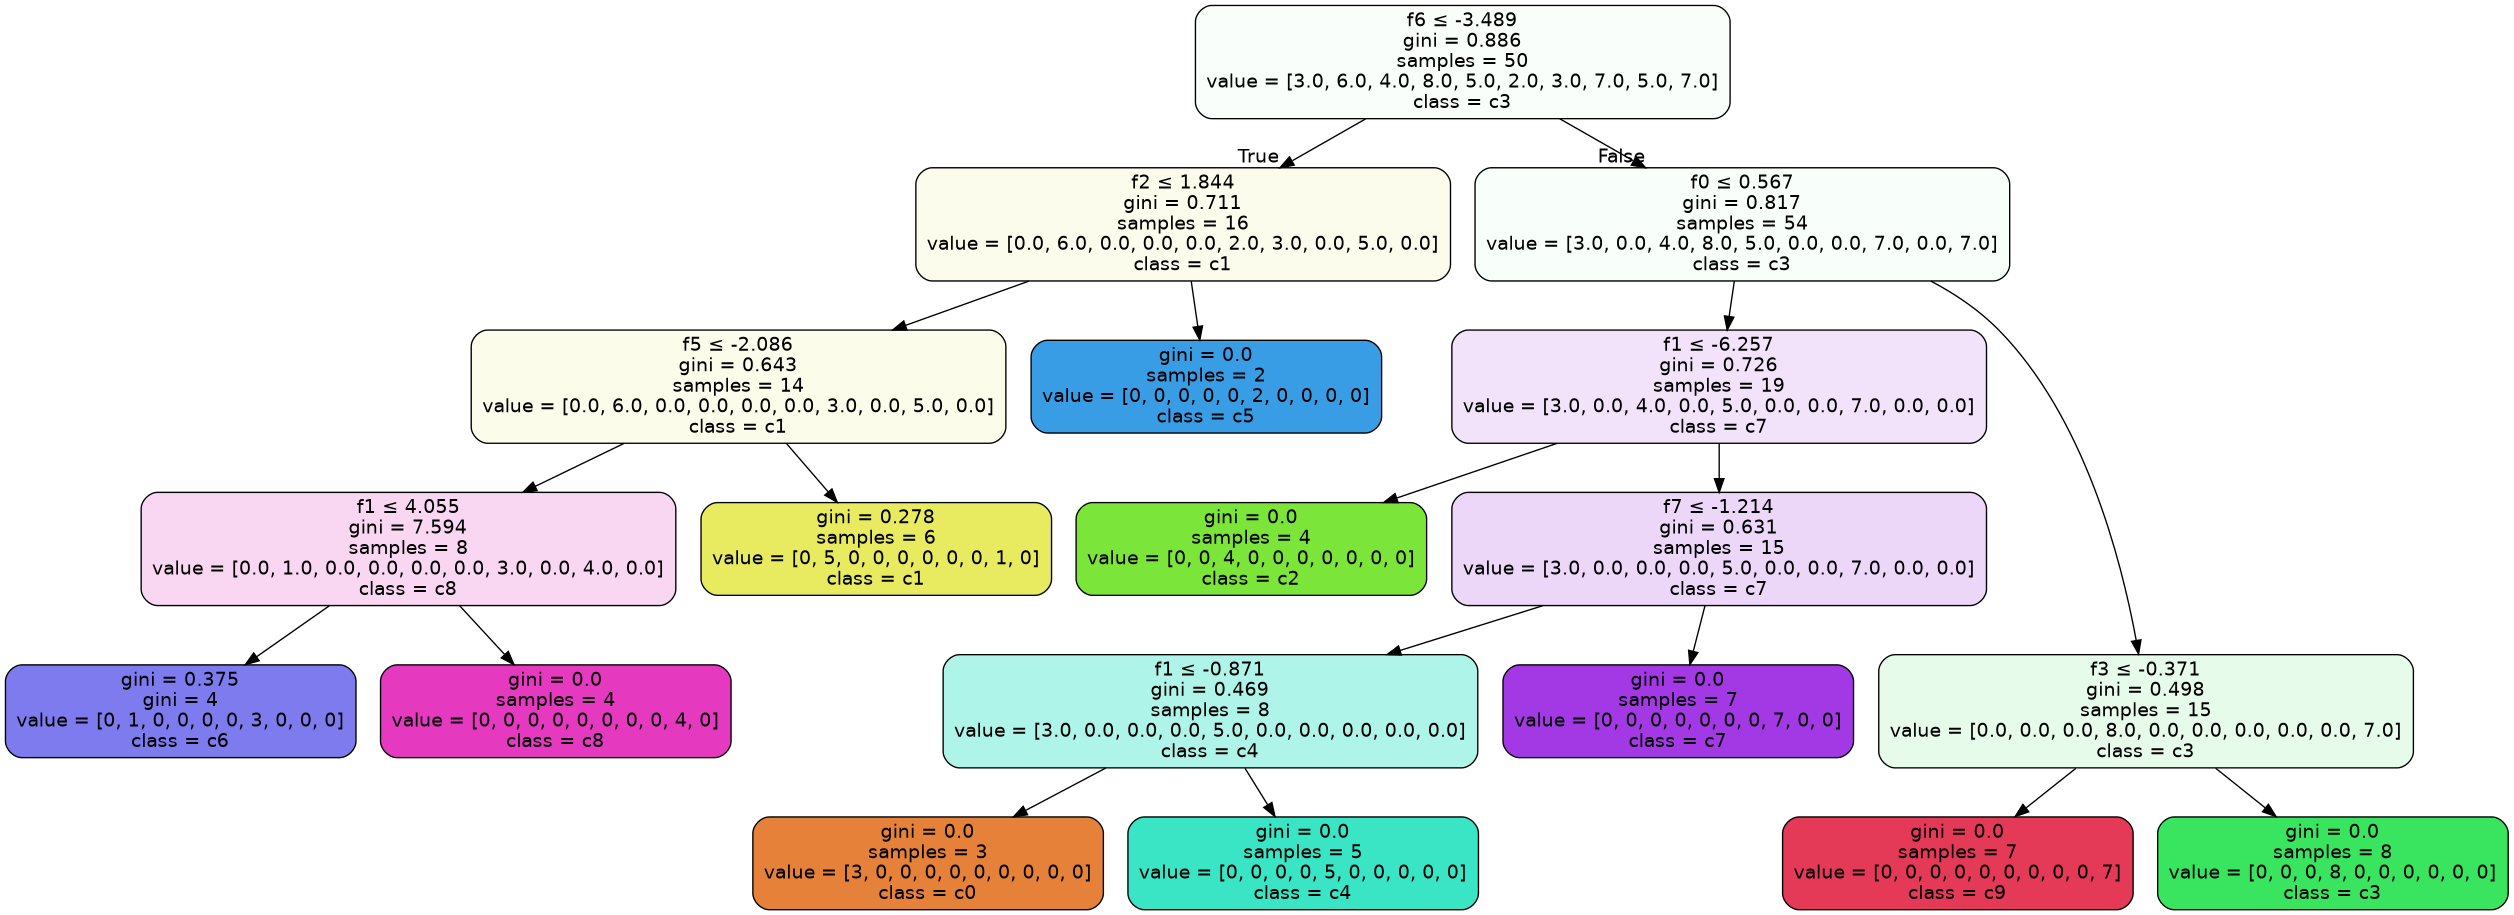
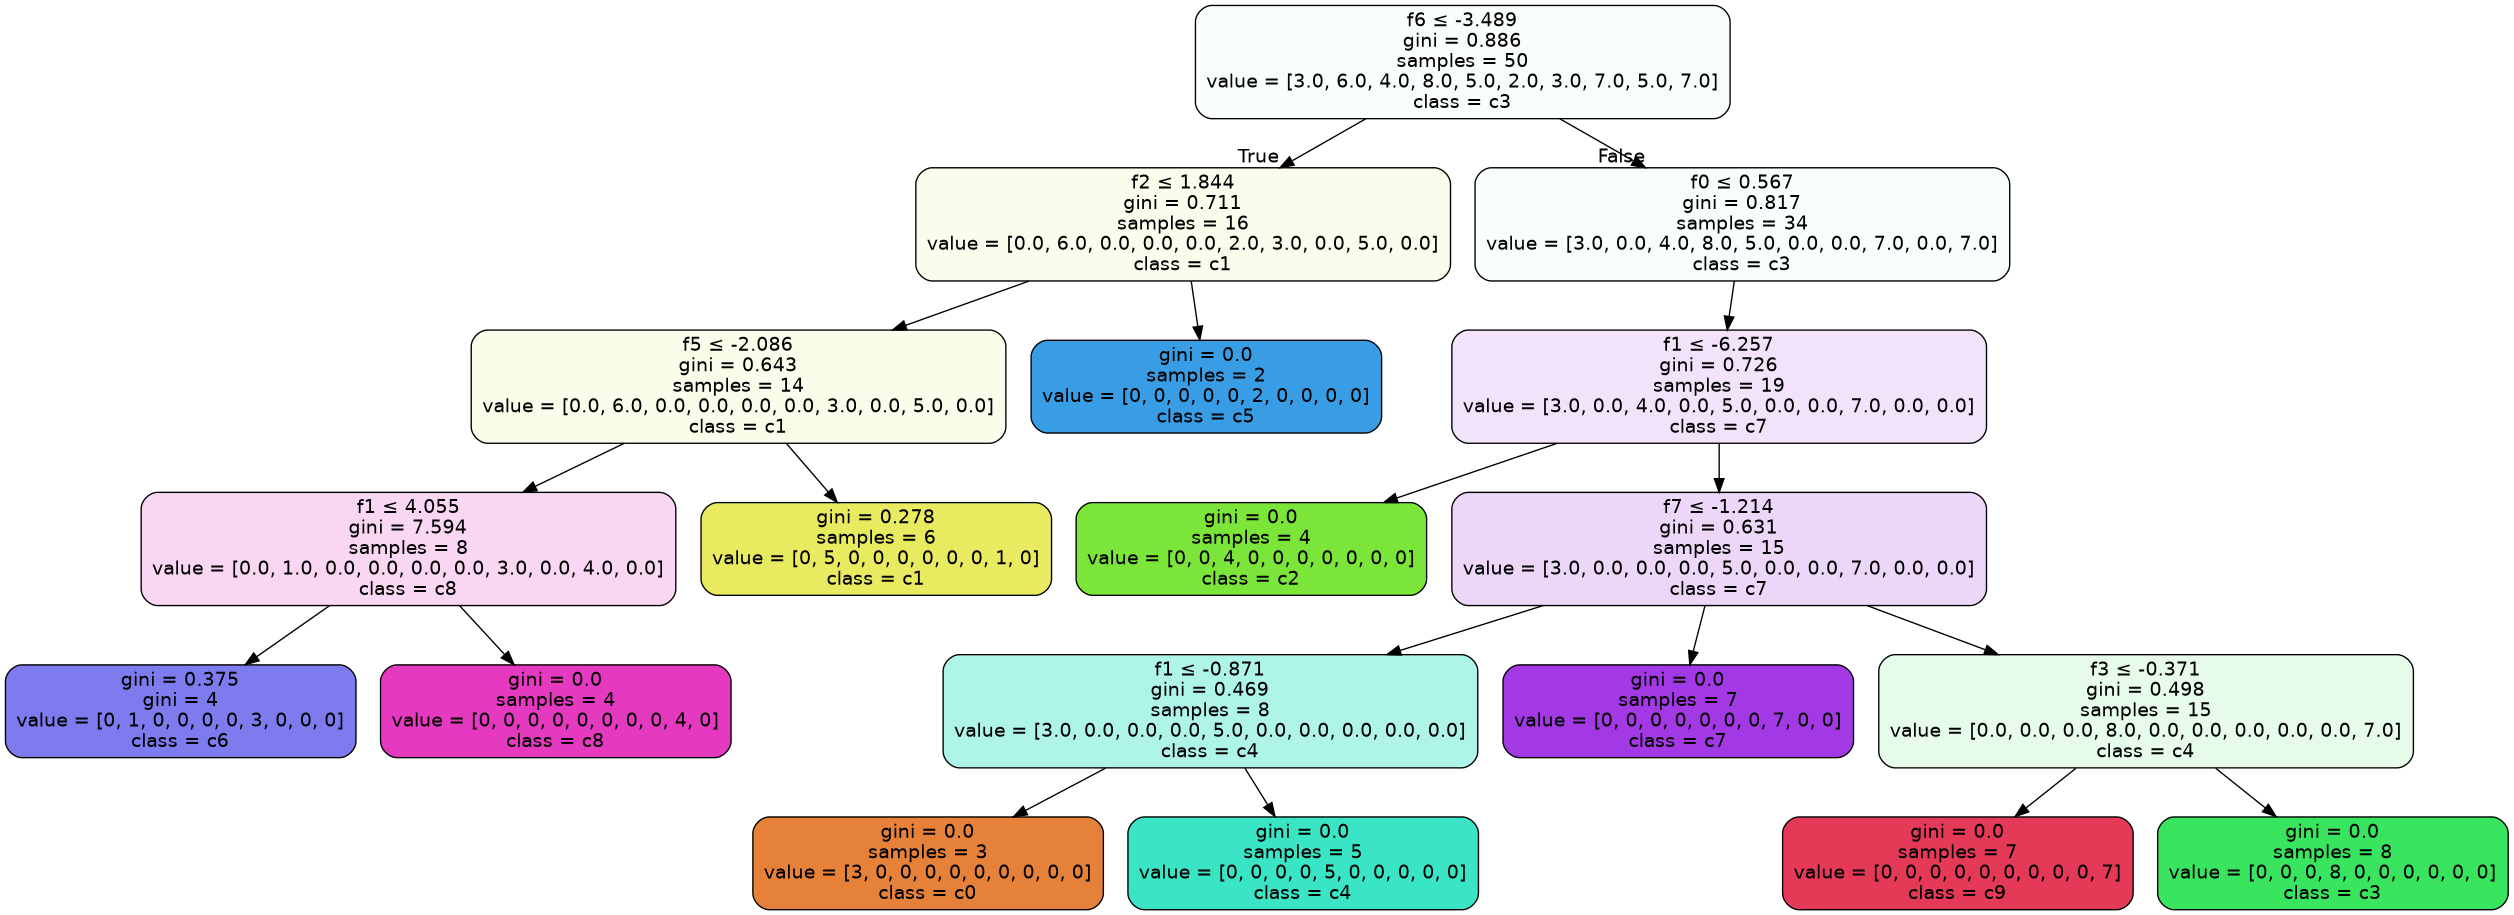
(1742, 224) -> (1742, 224)
(2072, 437) -> (1926, 628)
(2146, 752) -> (2146, 752)
